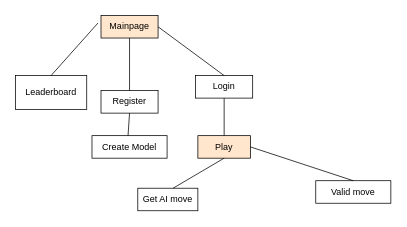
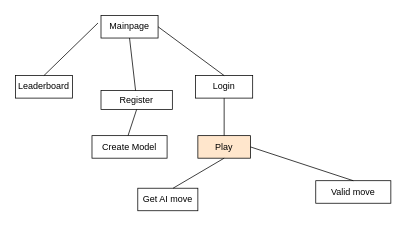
(129, 27) -> (129, 27)
(51, 92) -> (44, 87)
(129, 102) -> (137, 100)
